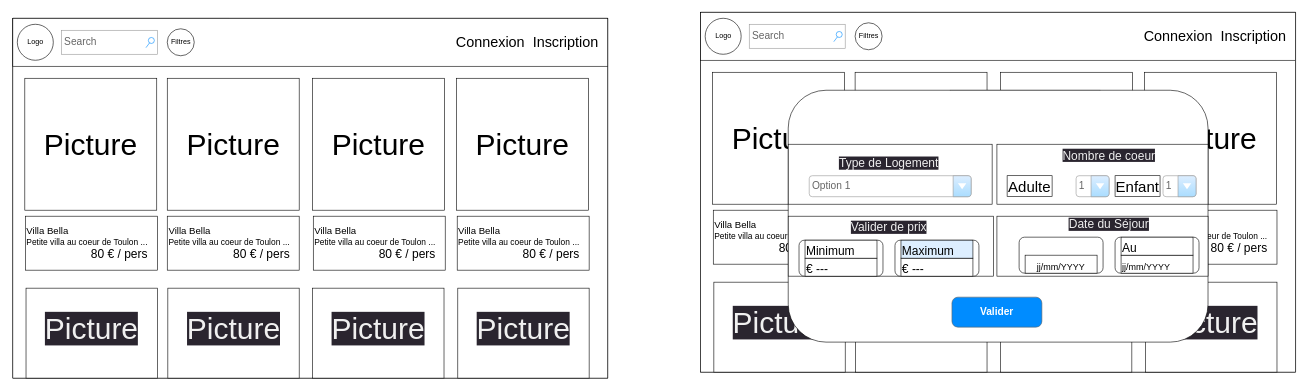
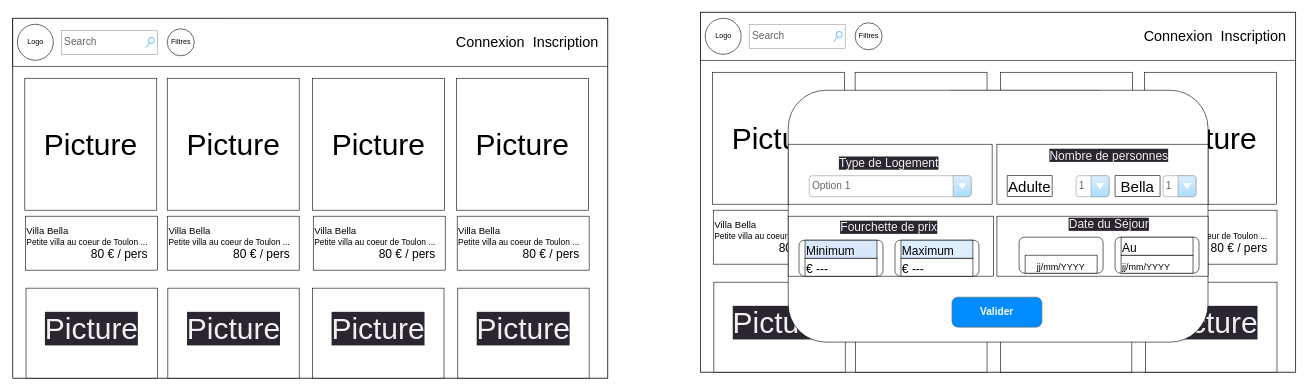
(1109, 154) -> (1109, 154)
(1138, 186) -> (1138, 186)
(889, 228) -> (889, 228)
(841, 249) -> (841, 249)
